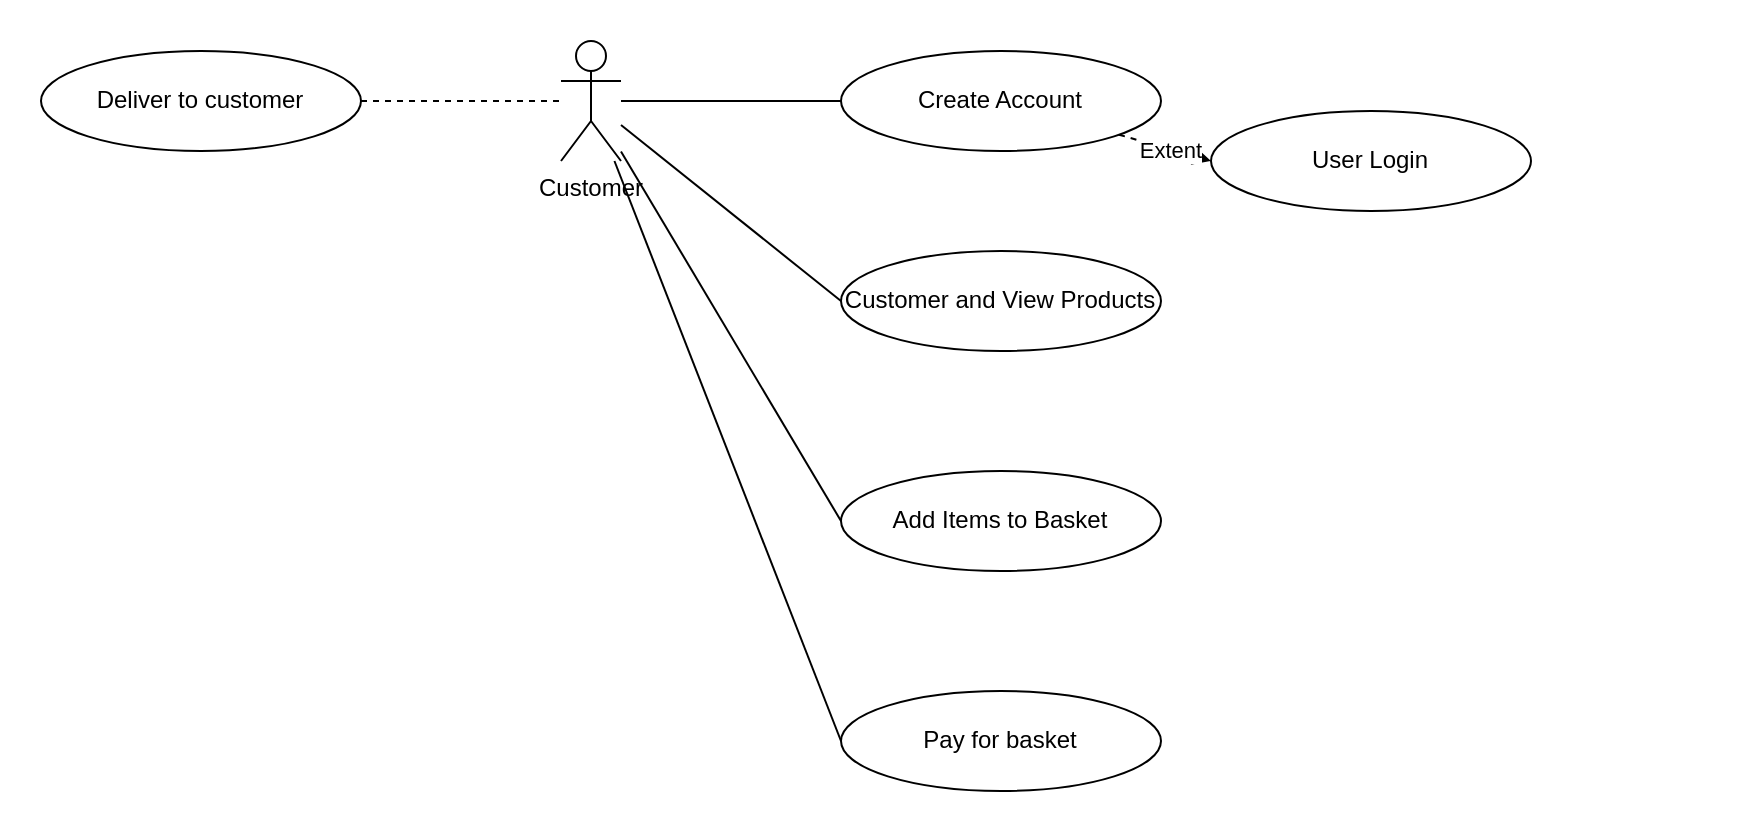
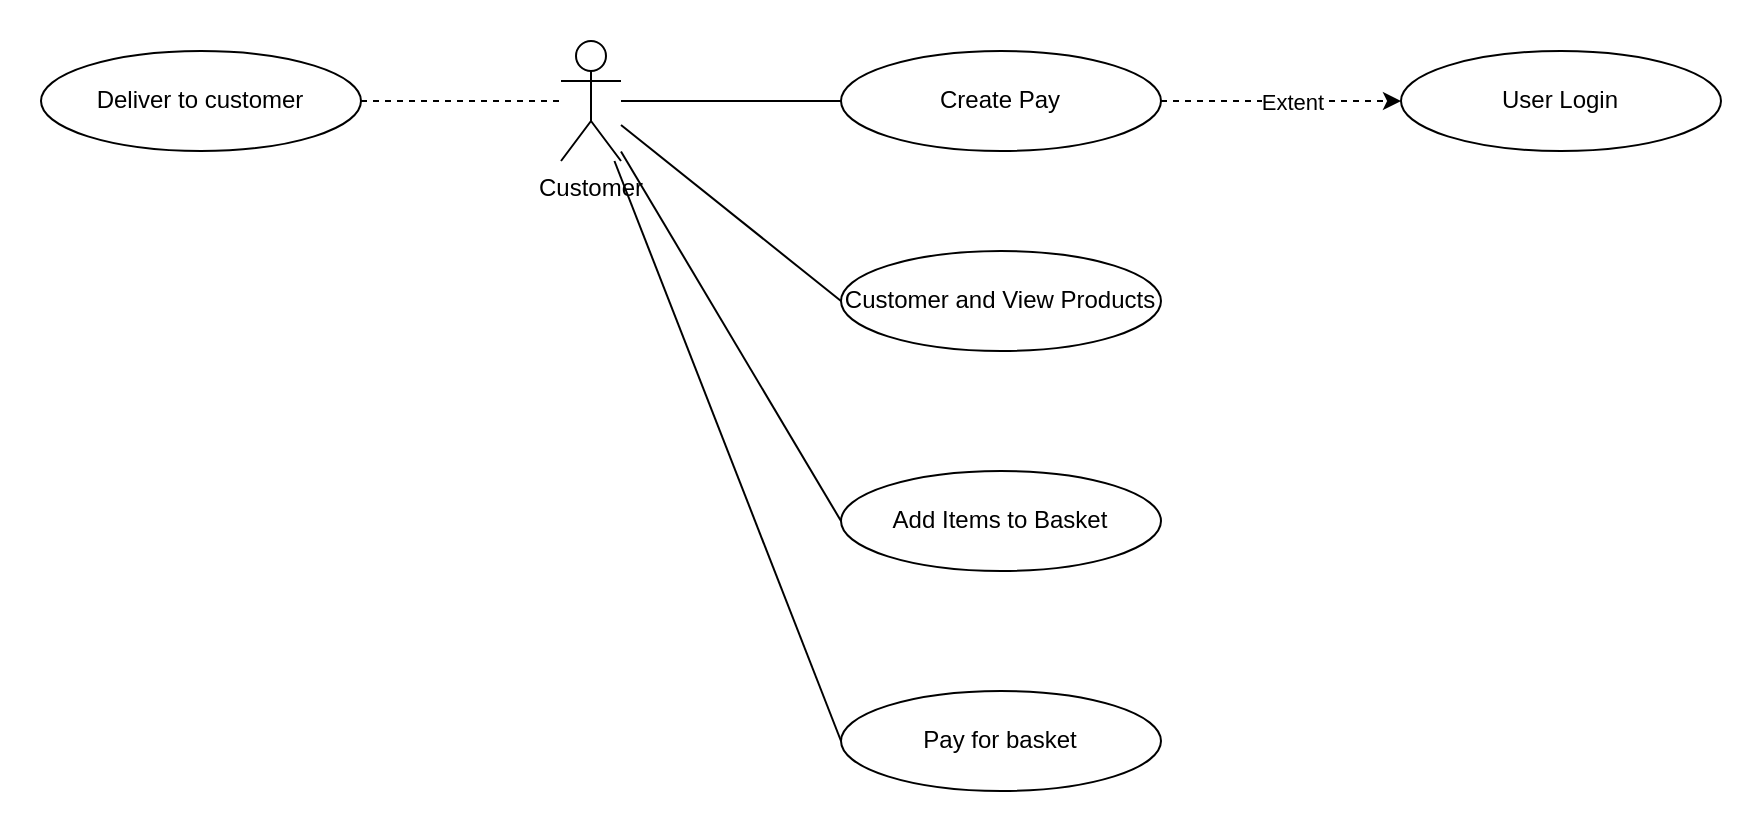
(1001, 101) -> (1001, 101)
(1371, 161) -> (1561, 101)
